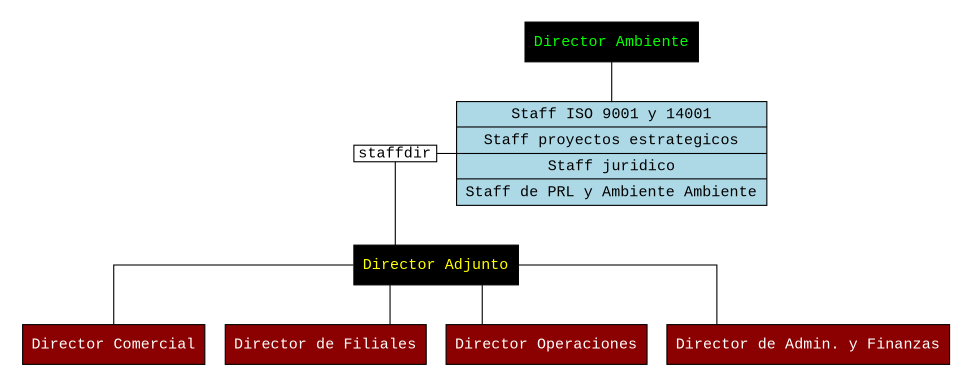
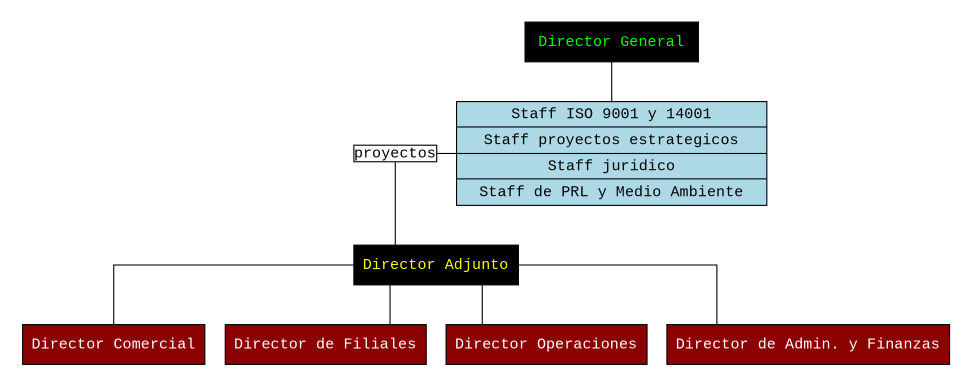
(612, 42) -> (612, 42)
(395, 153) -> (395, 153)
(612, 192) -> (612, 192)
